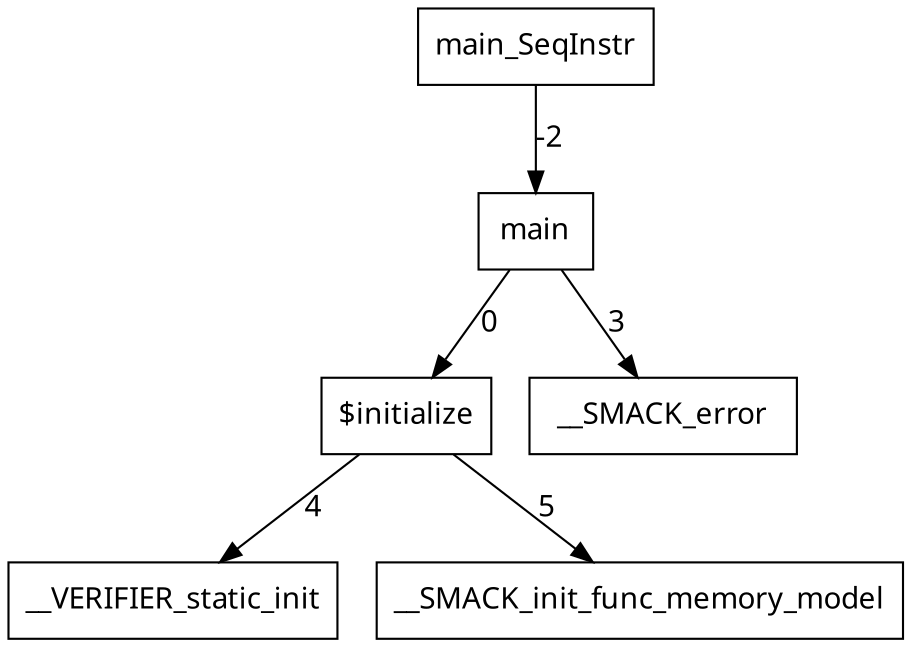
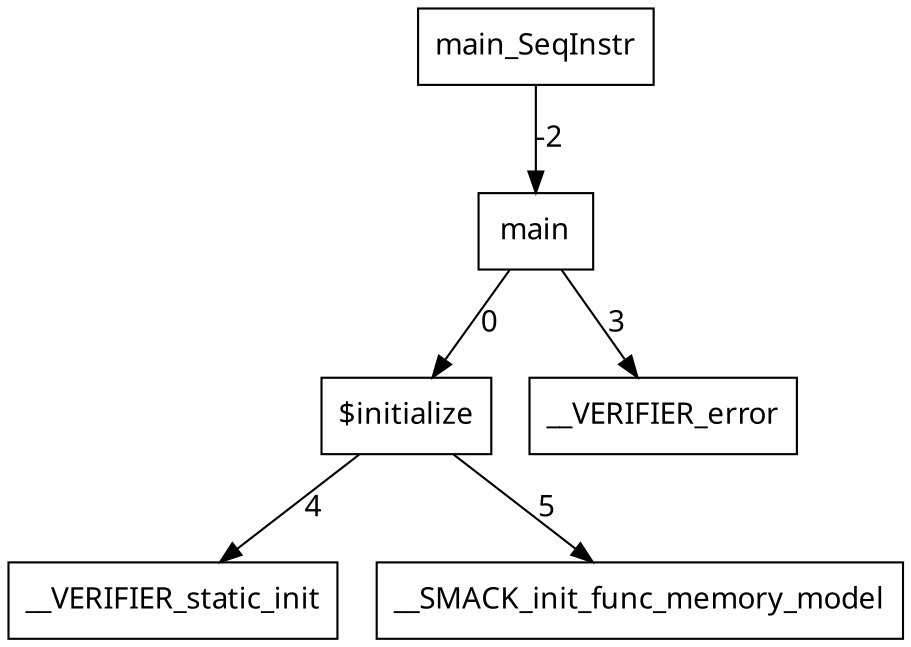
(663, 416) -> (663, 416)
